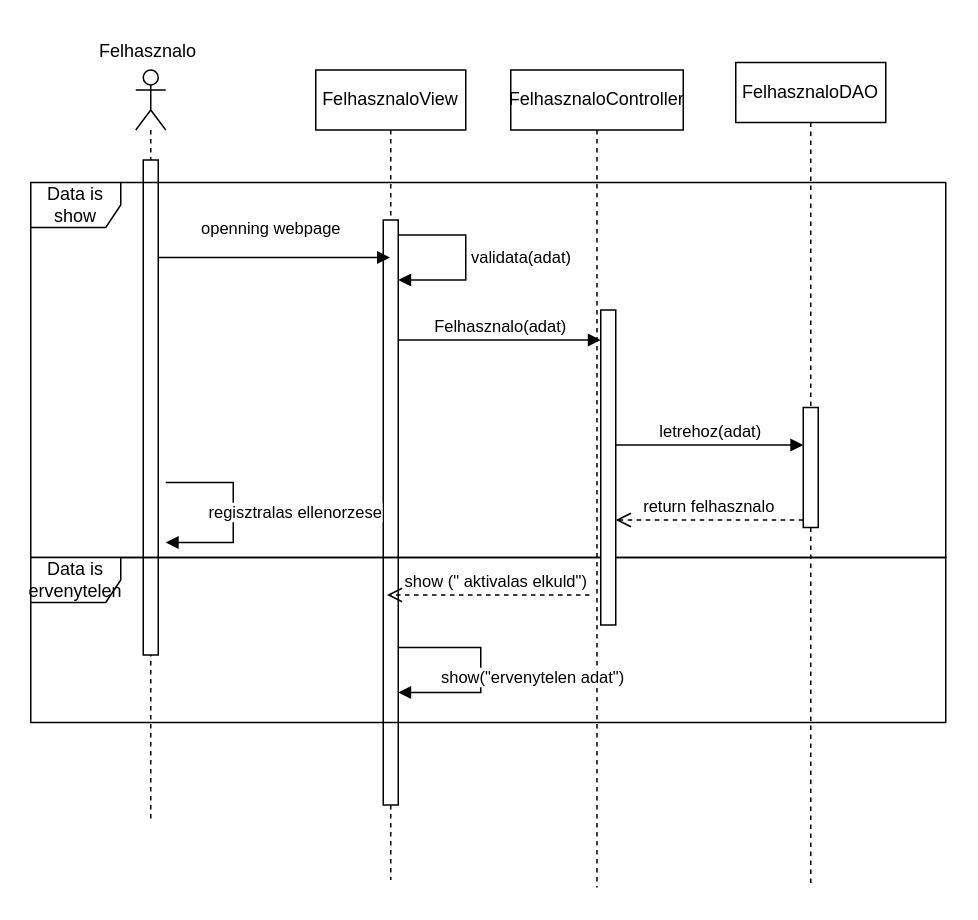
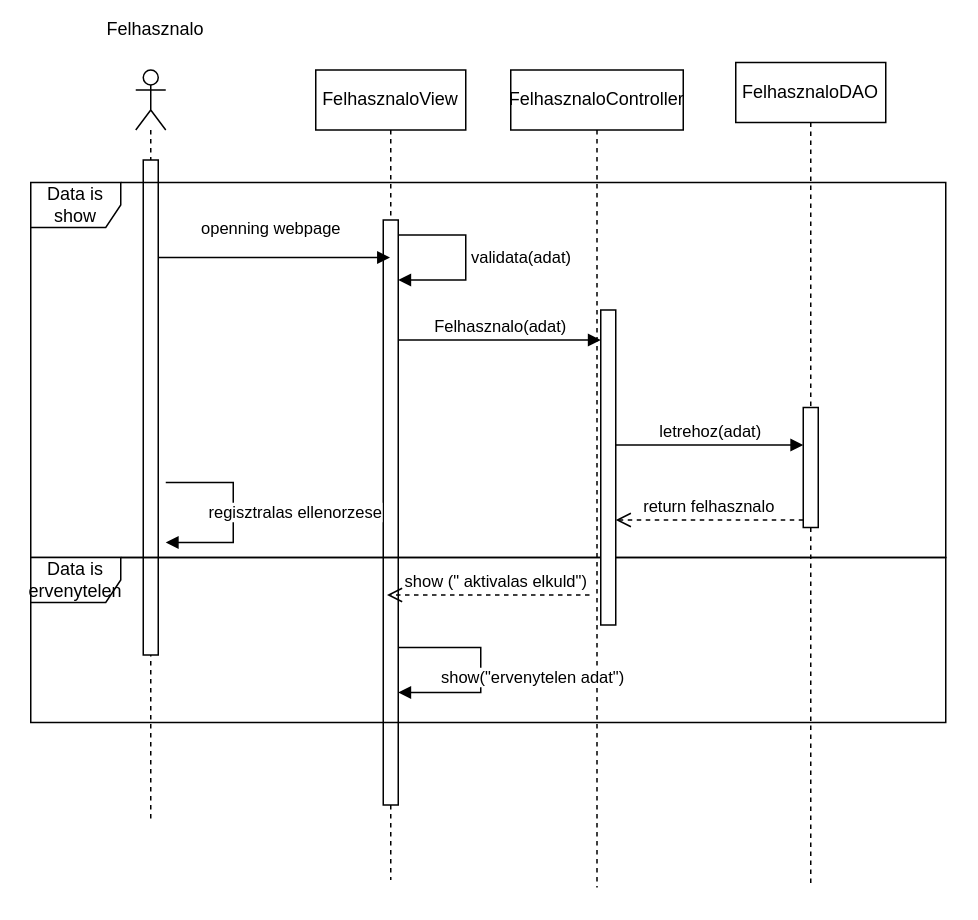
(166, 50) -> (173, 28)
